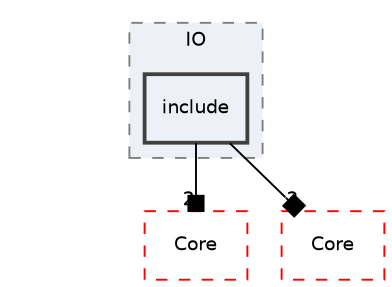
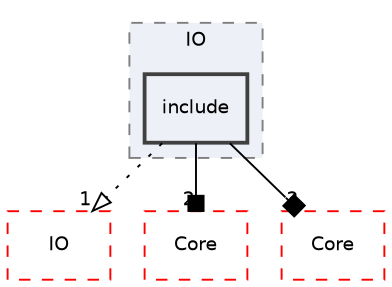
none -> (59, 245)
